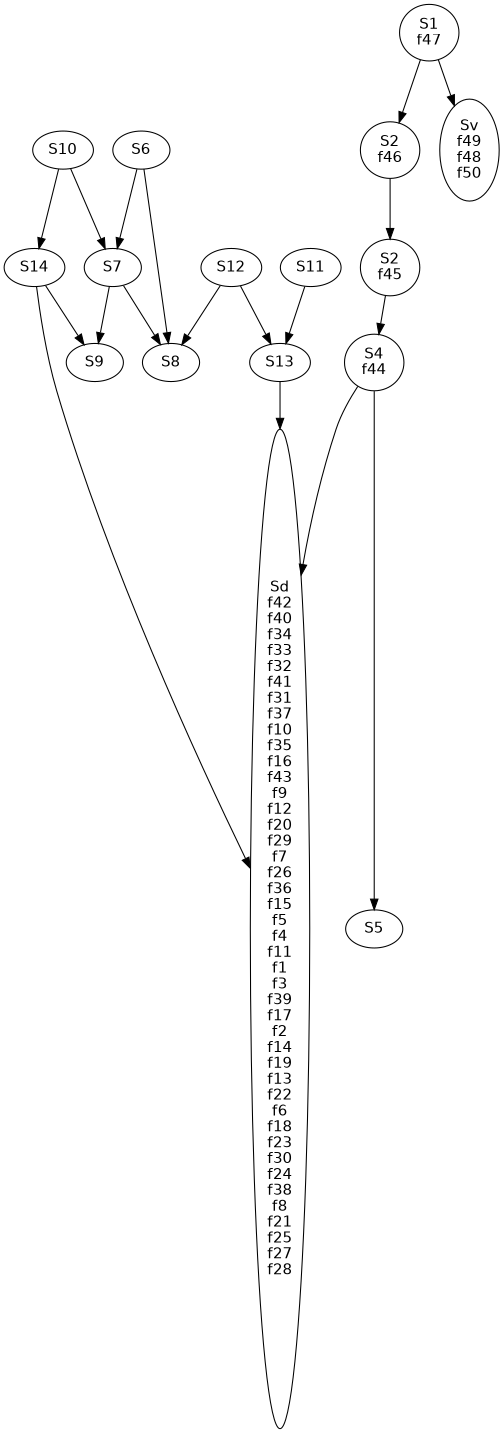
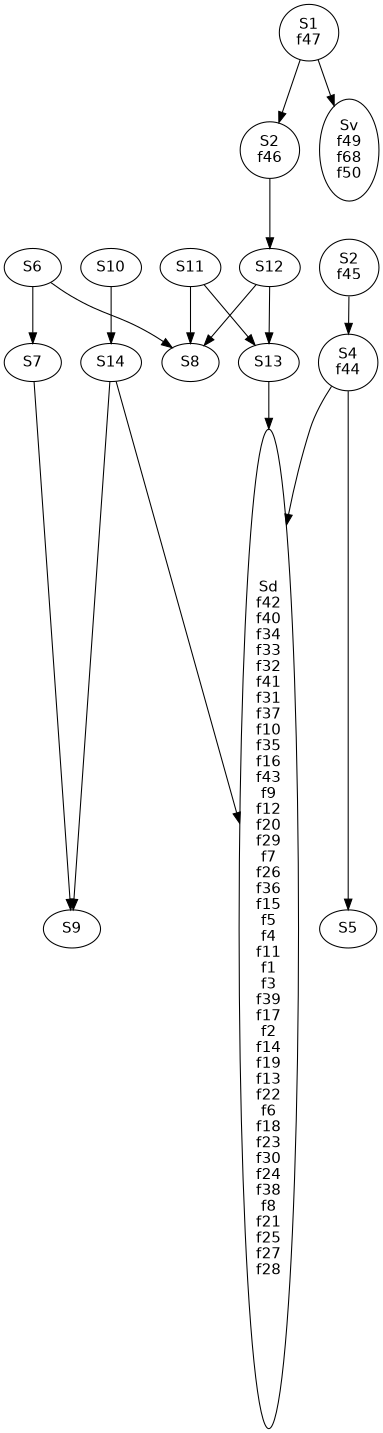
(469, 150) -> (349, 150)
(86, 204) -> none
(390, 204) -> (270, 208)
(139, 310) -> (190, 310)
